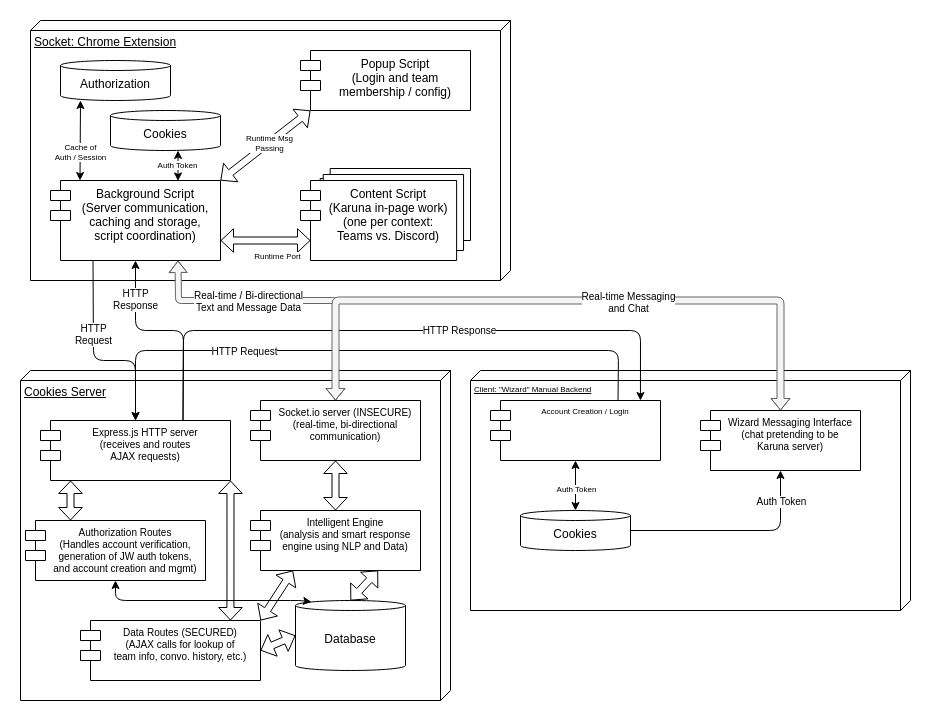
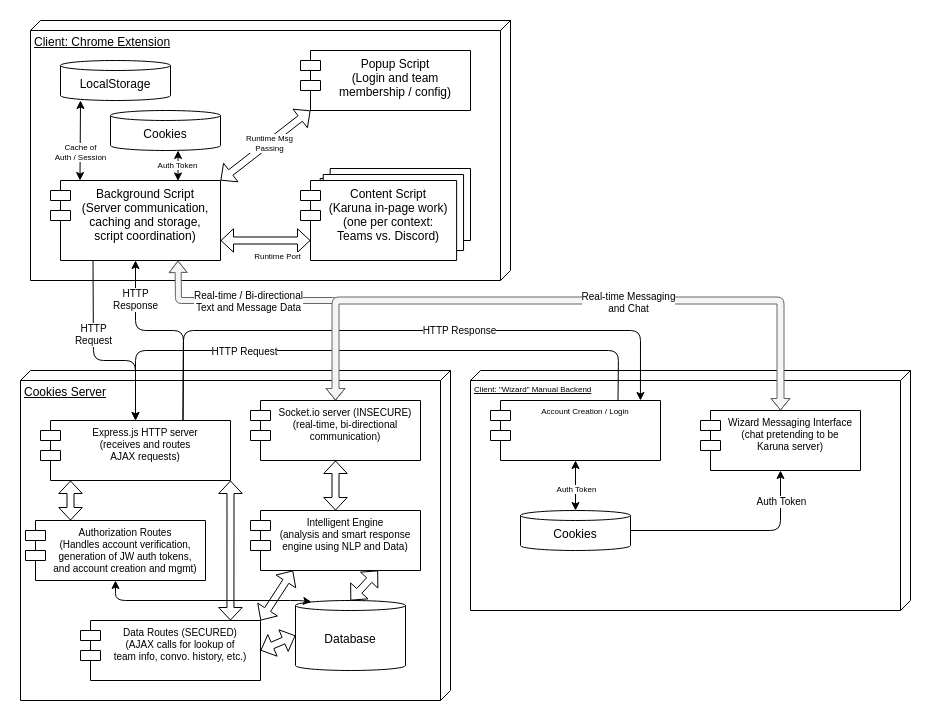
(109, 43) -> (106, 43)
(116, 85) -> (116, 85)
